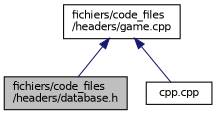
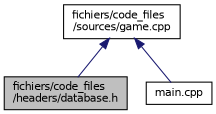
(122, 22) -> (122, 22)
(179, 93) -> (179, 93)
